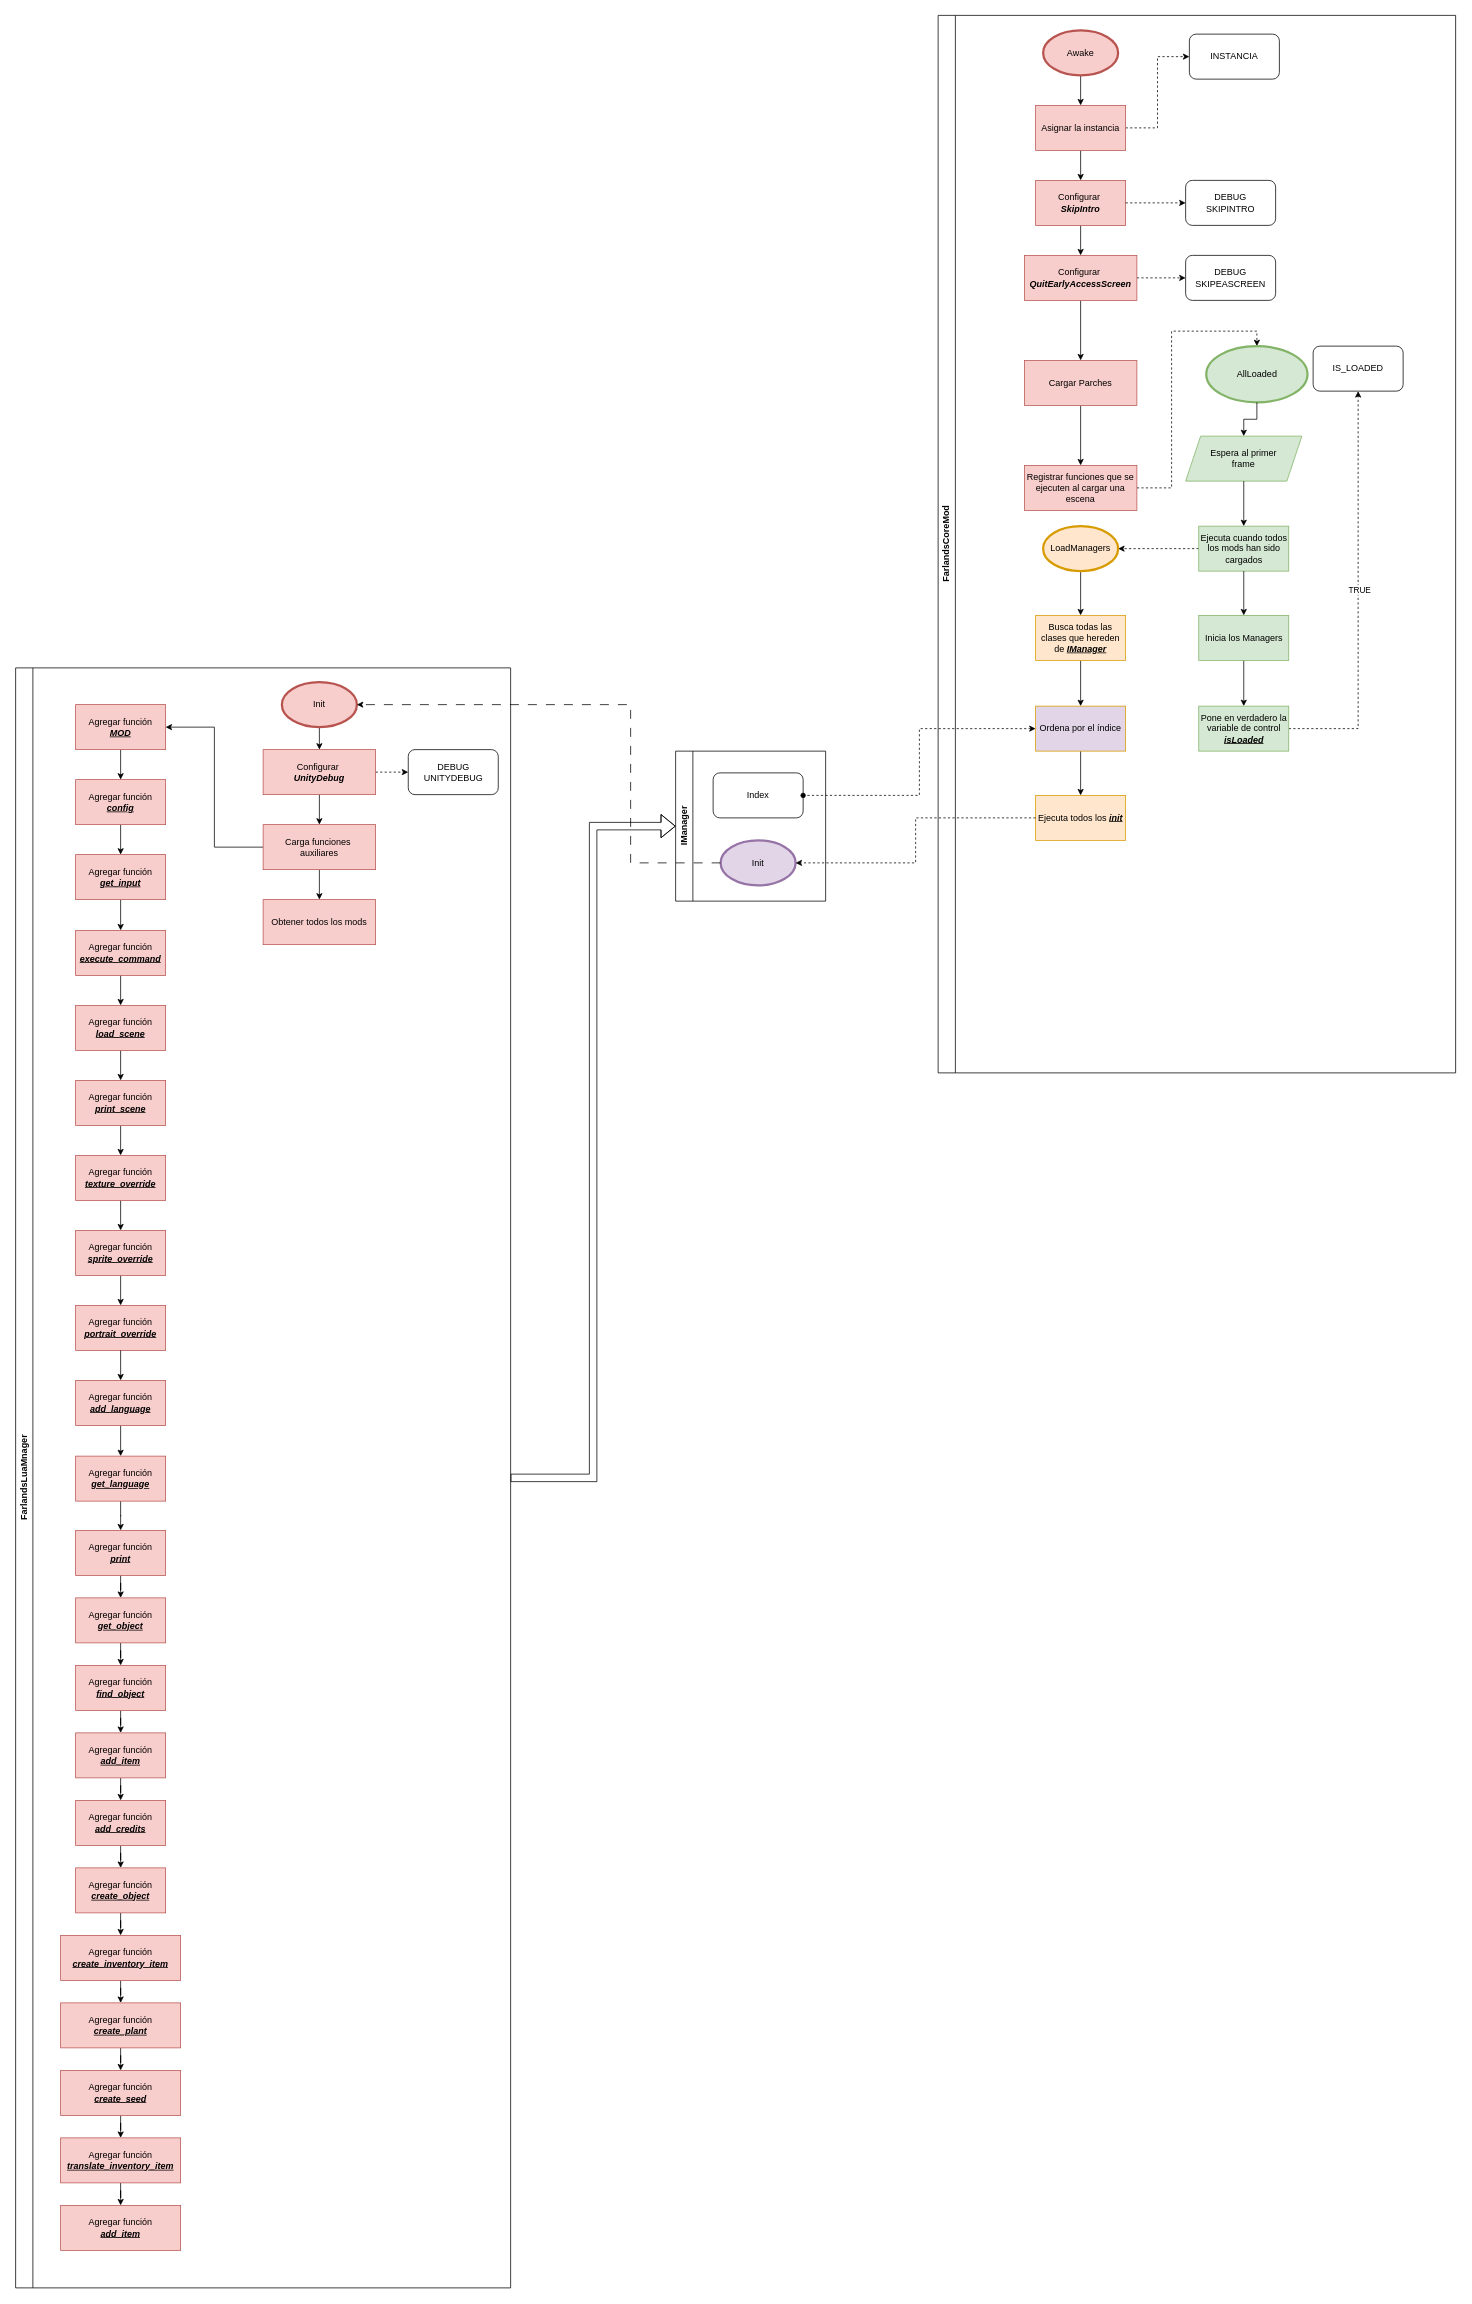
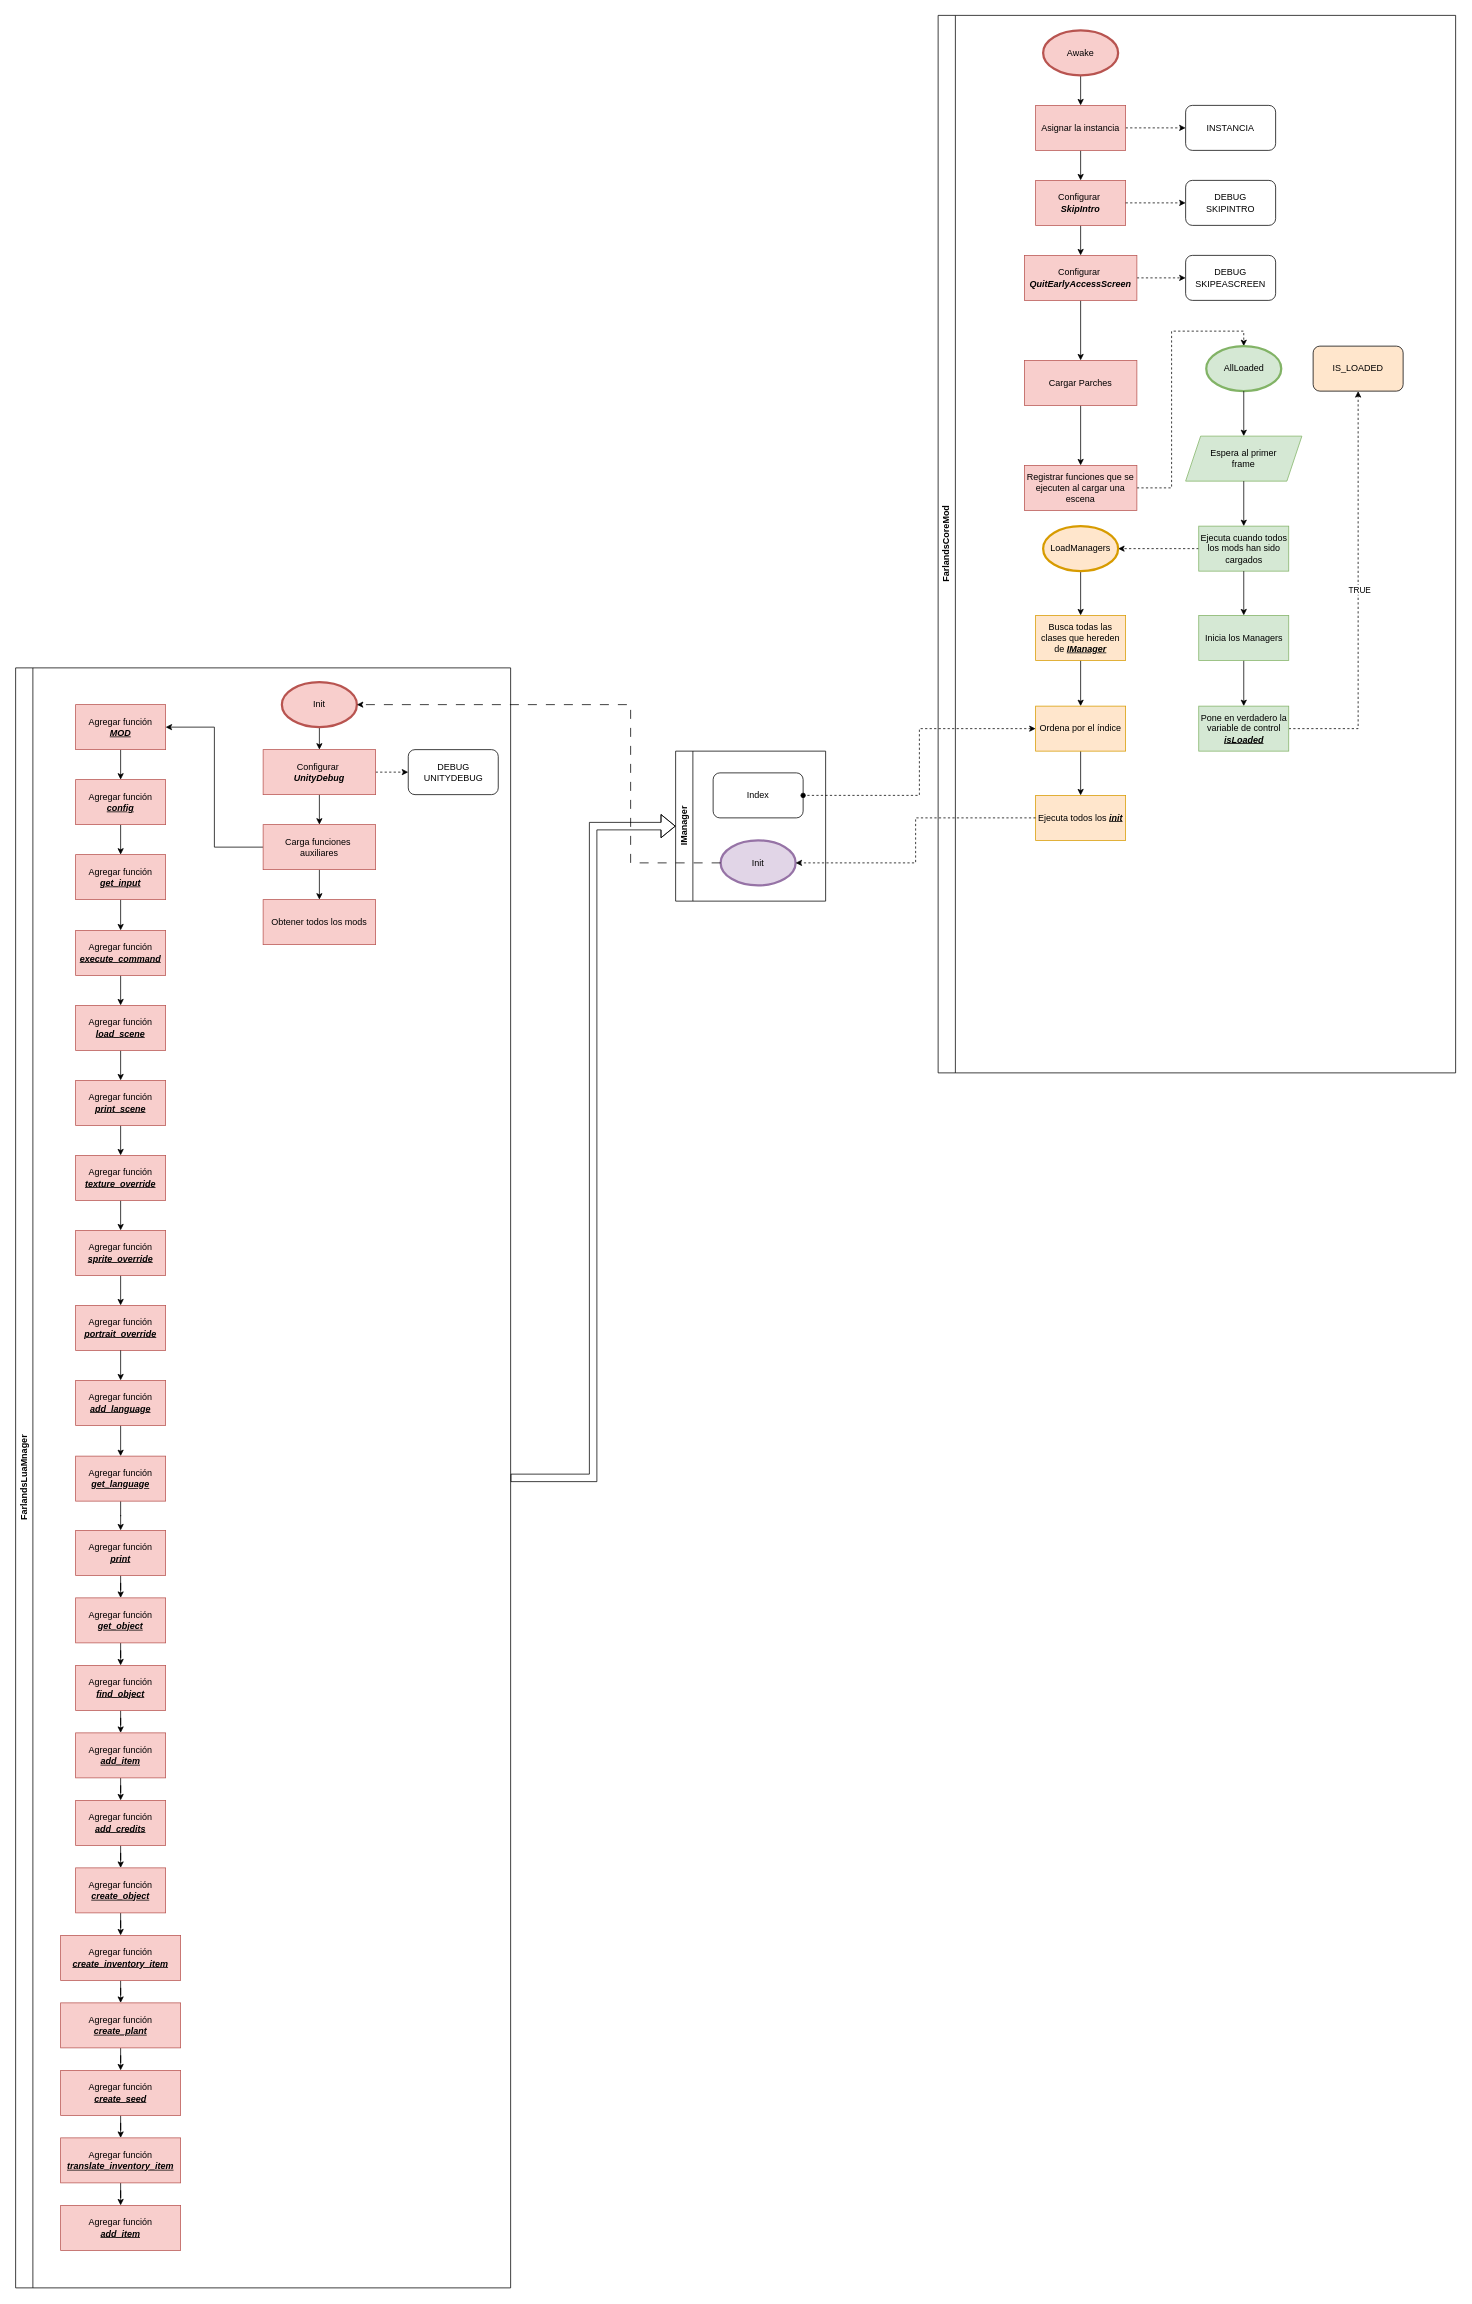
(1234, 57) -> (1230, 128)
(1358, 369) -> (1358, 369)
(1257, 374) -> (1244, 369)
(1080, 729) -> (1080, 729)
